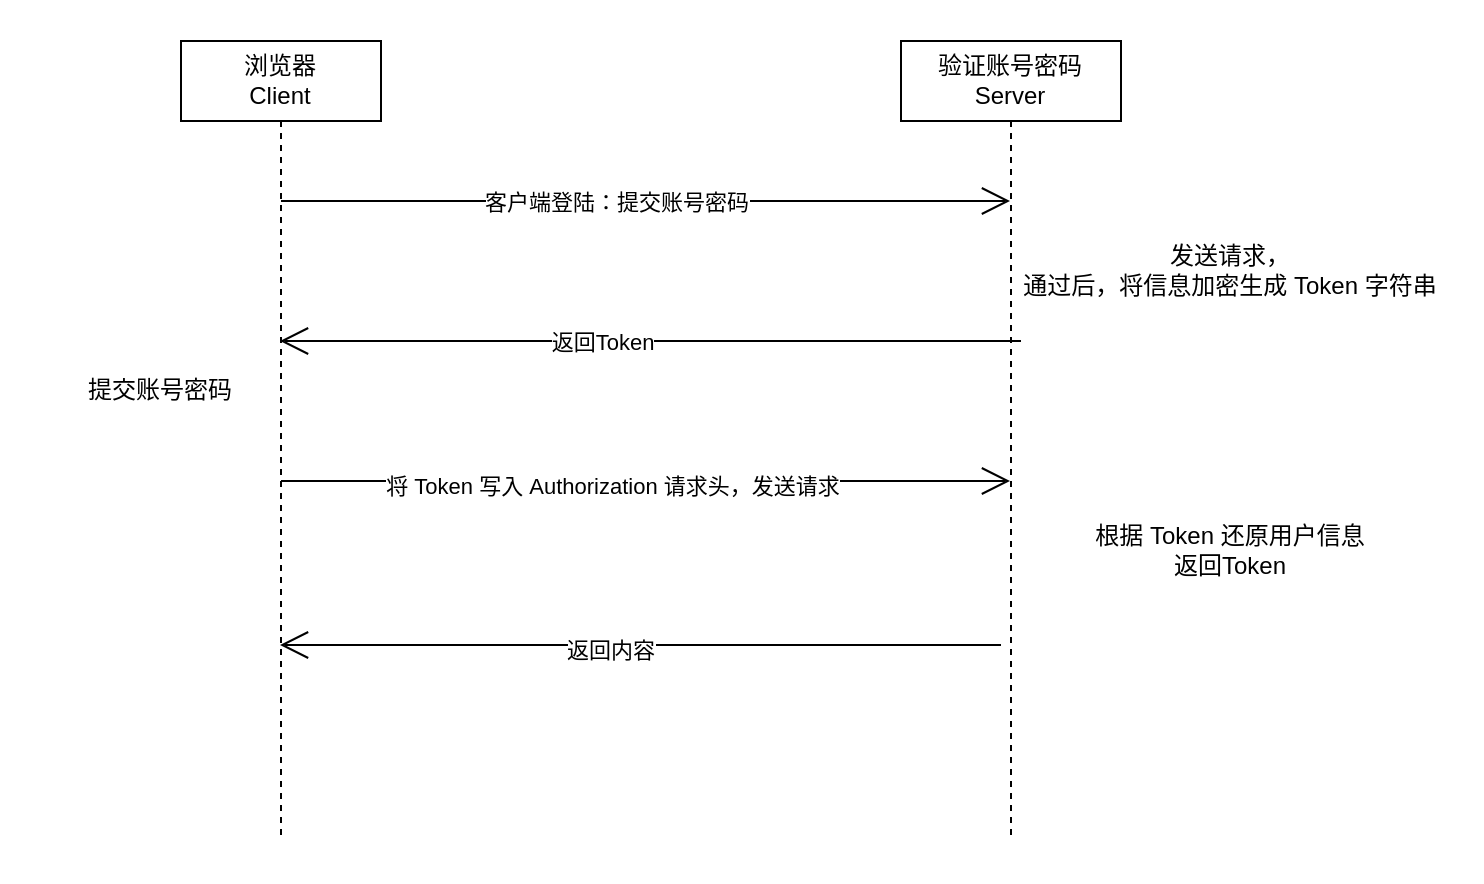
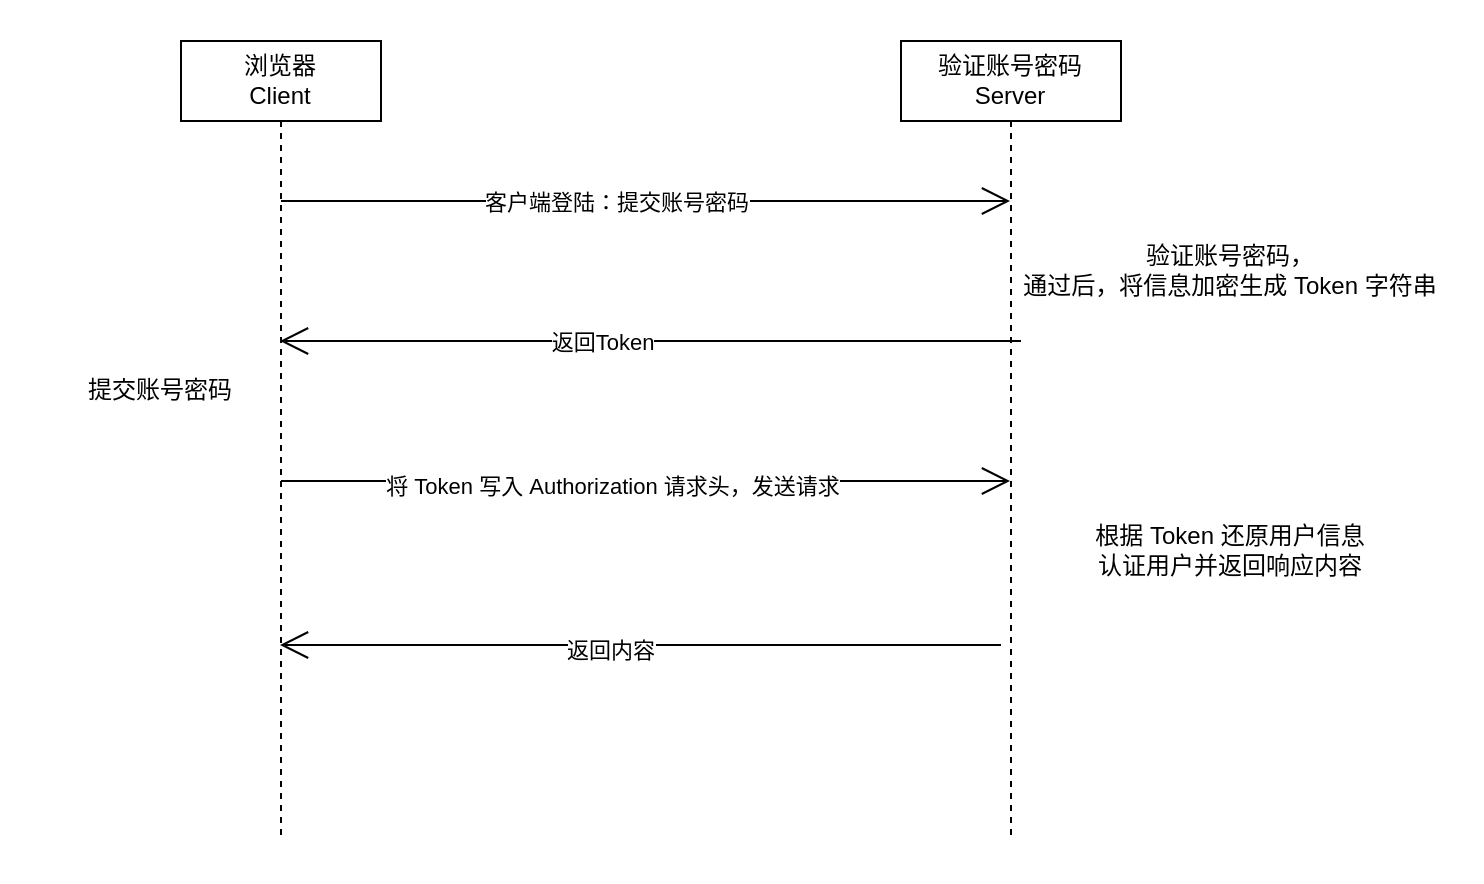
(1231, 271) -> (1231, 271)
(1231, 551) -> (1231, 551)
